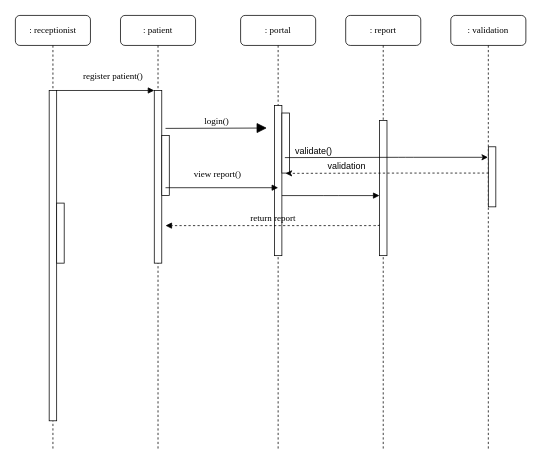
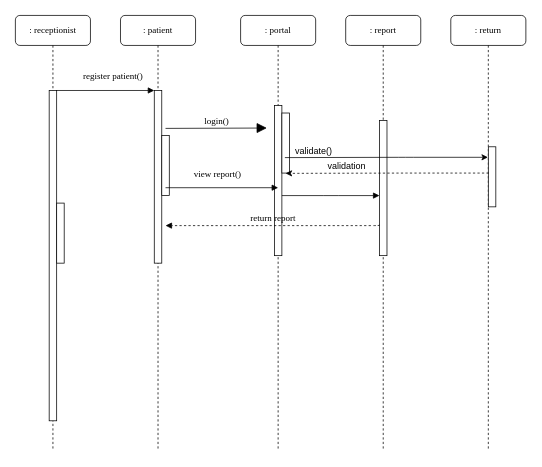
(488, 30) -> (488, 30)
